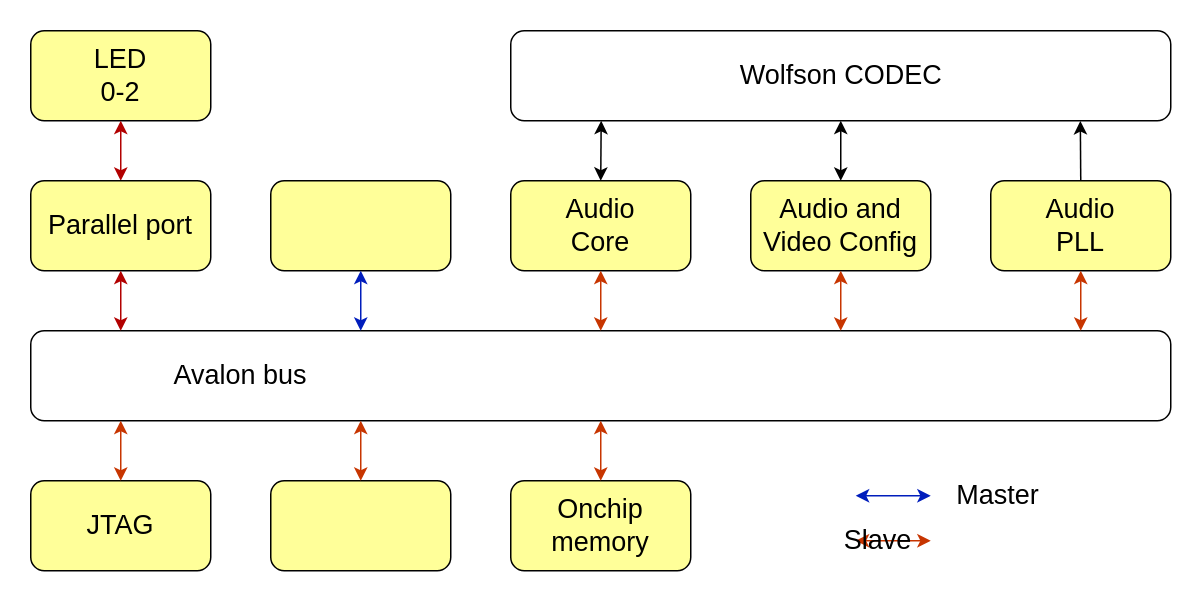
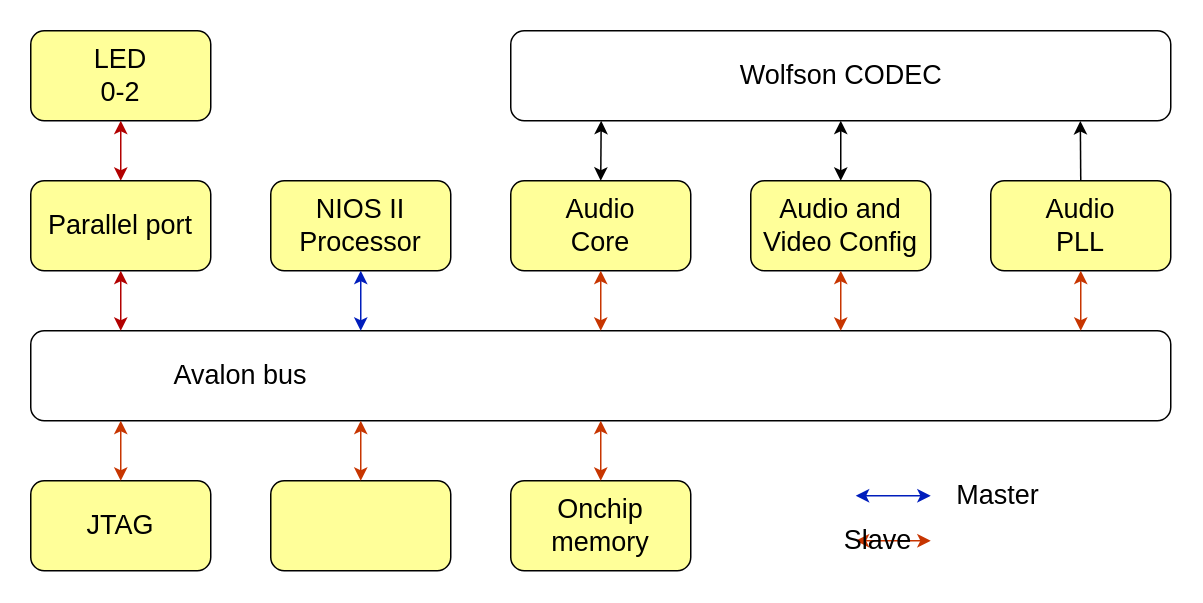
none -> (361, 226)
